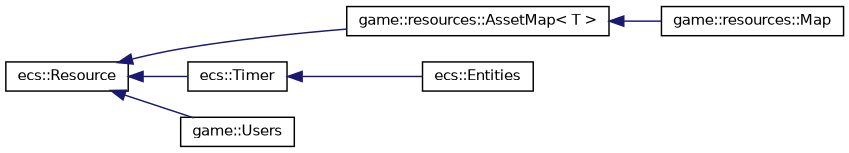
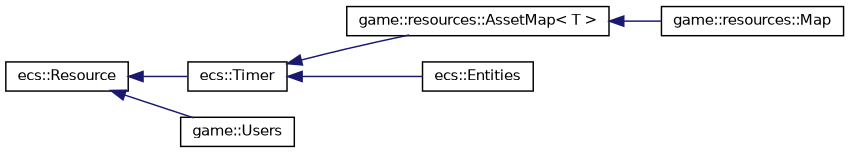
(239, 40) -> (355, 47)
